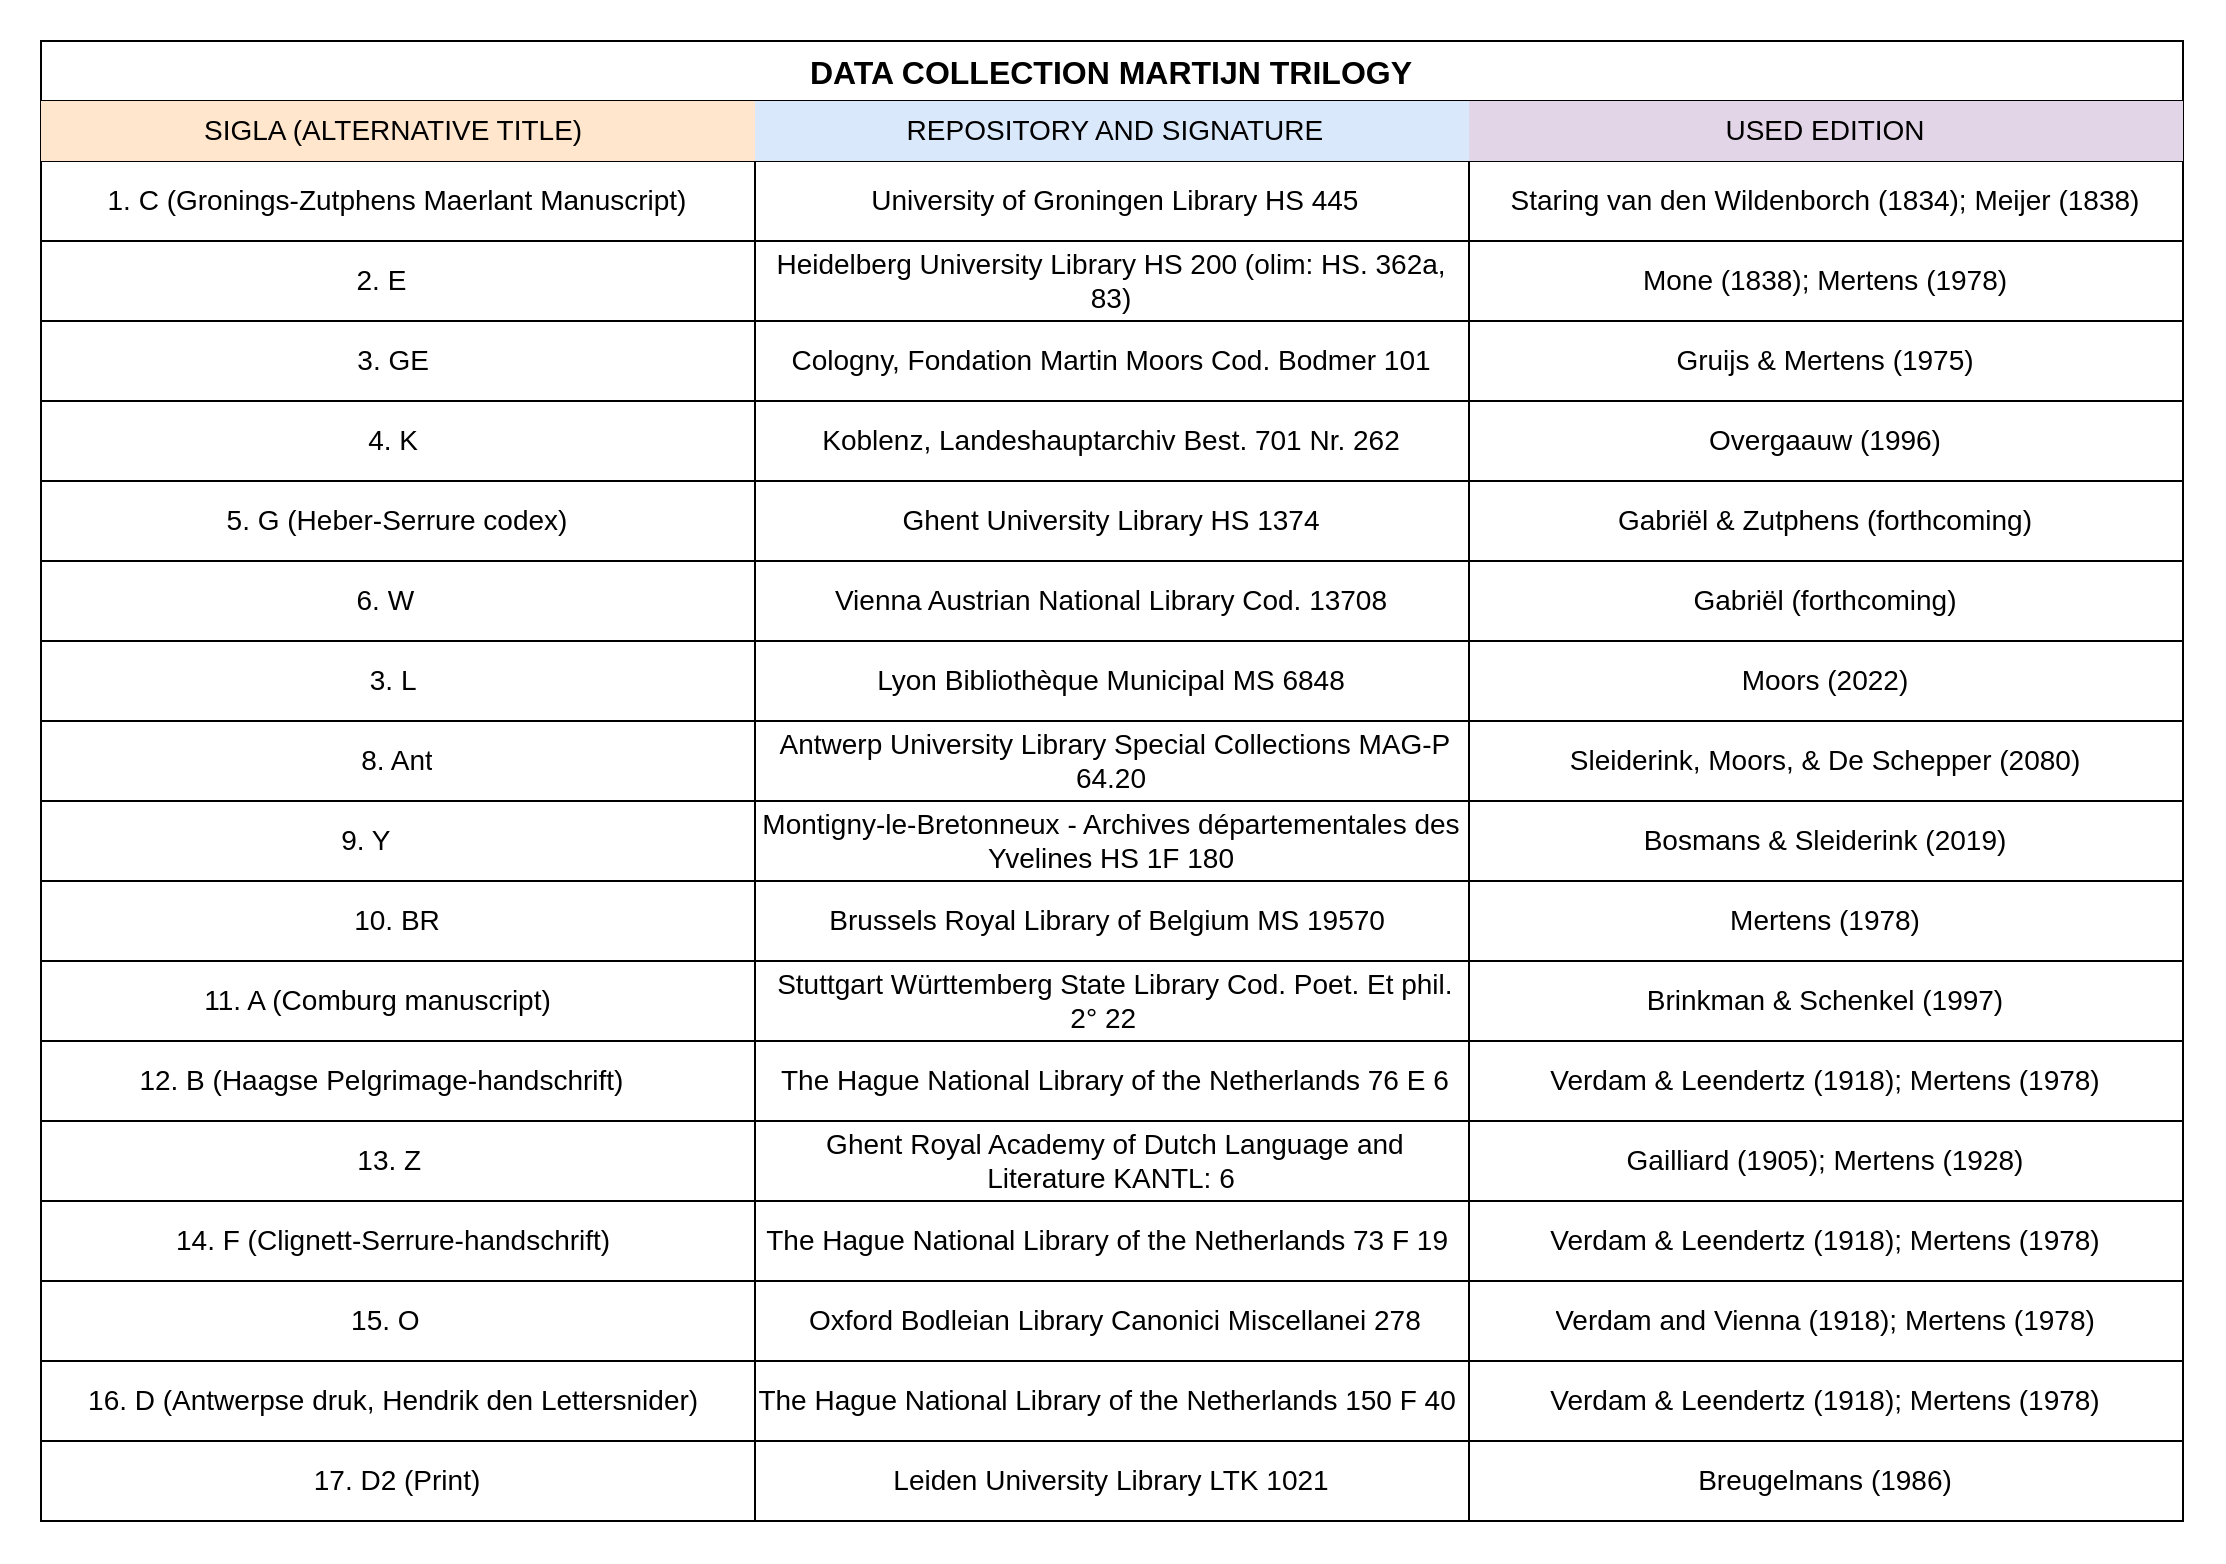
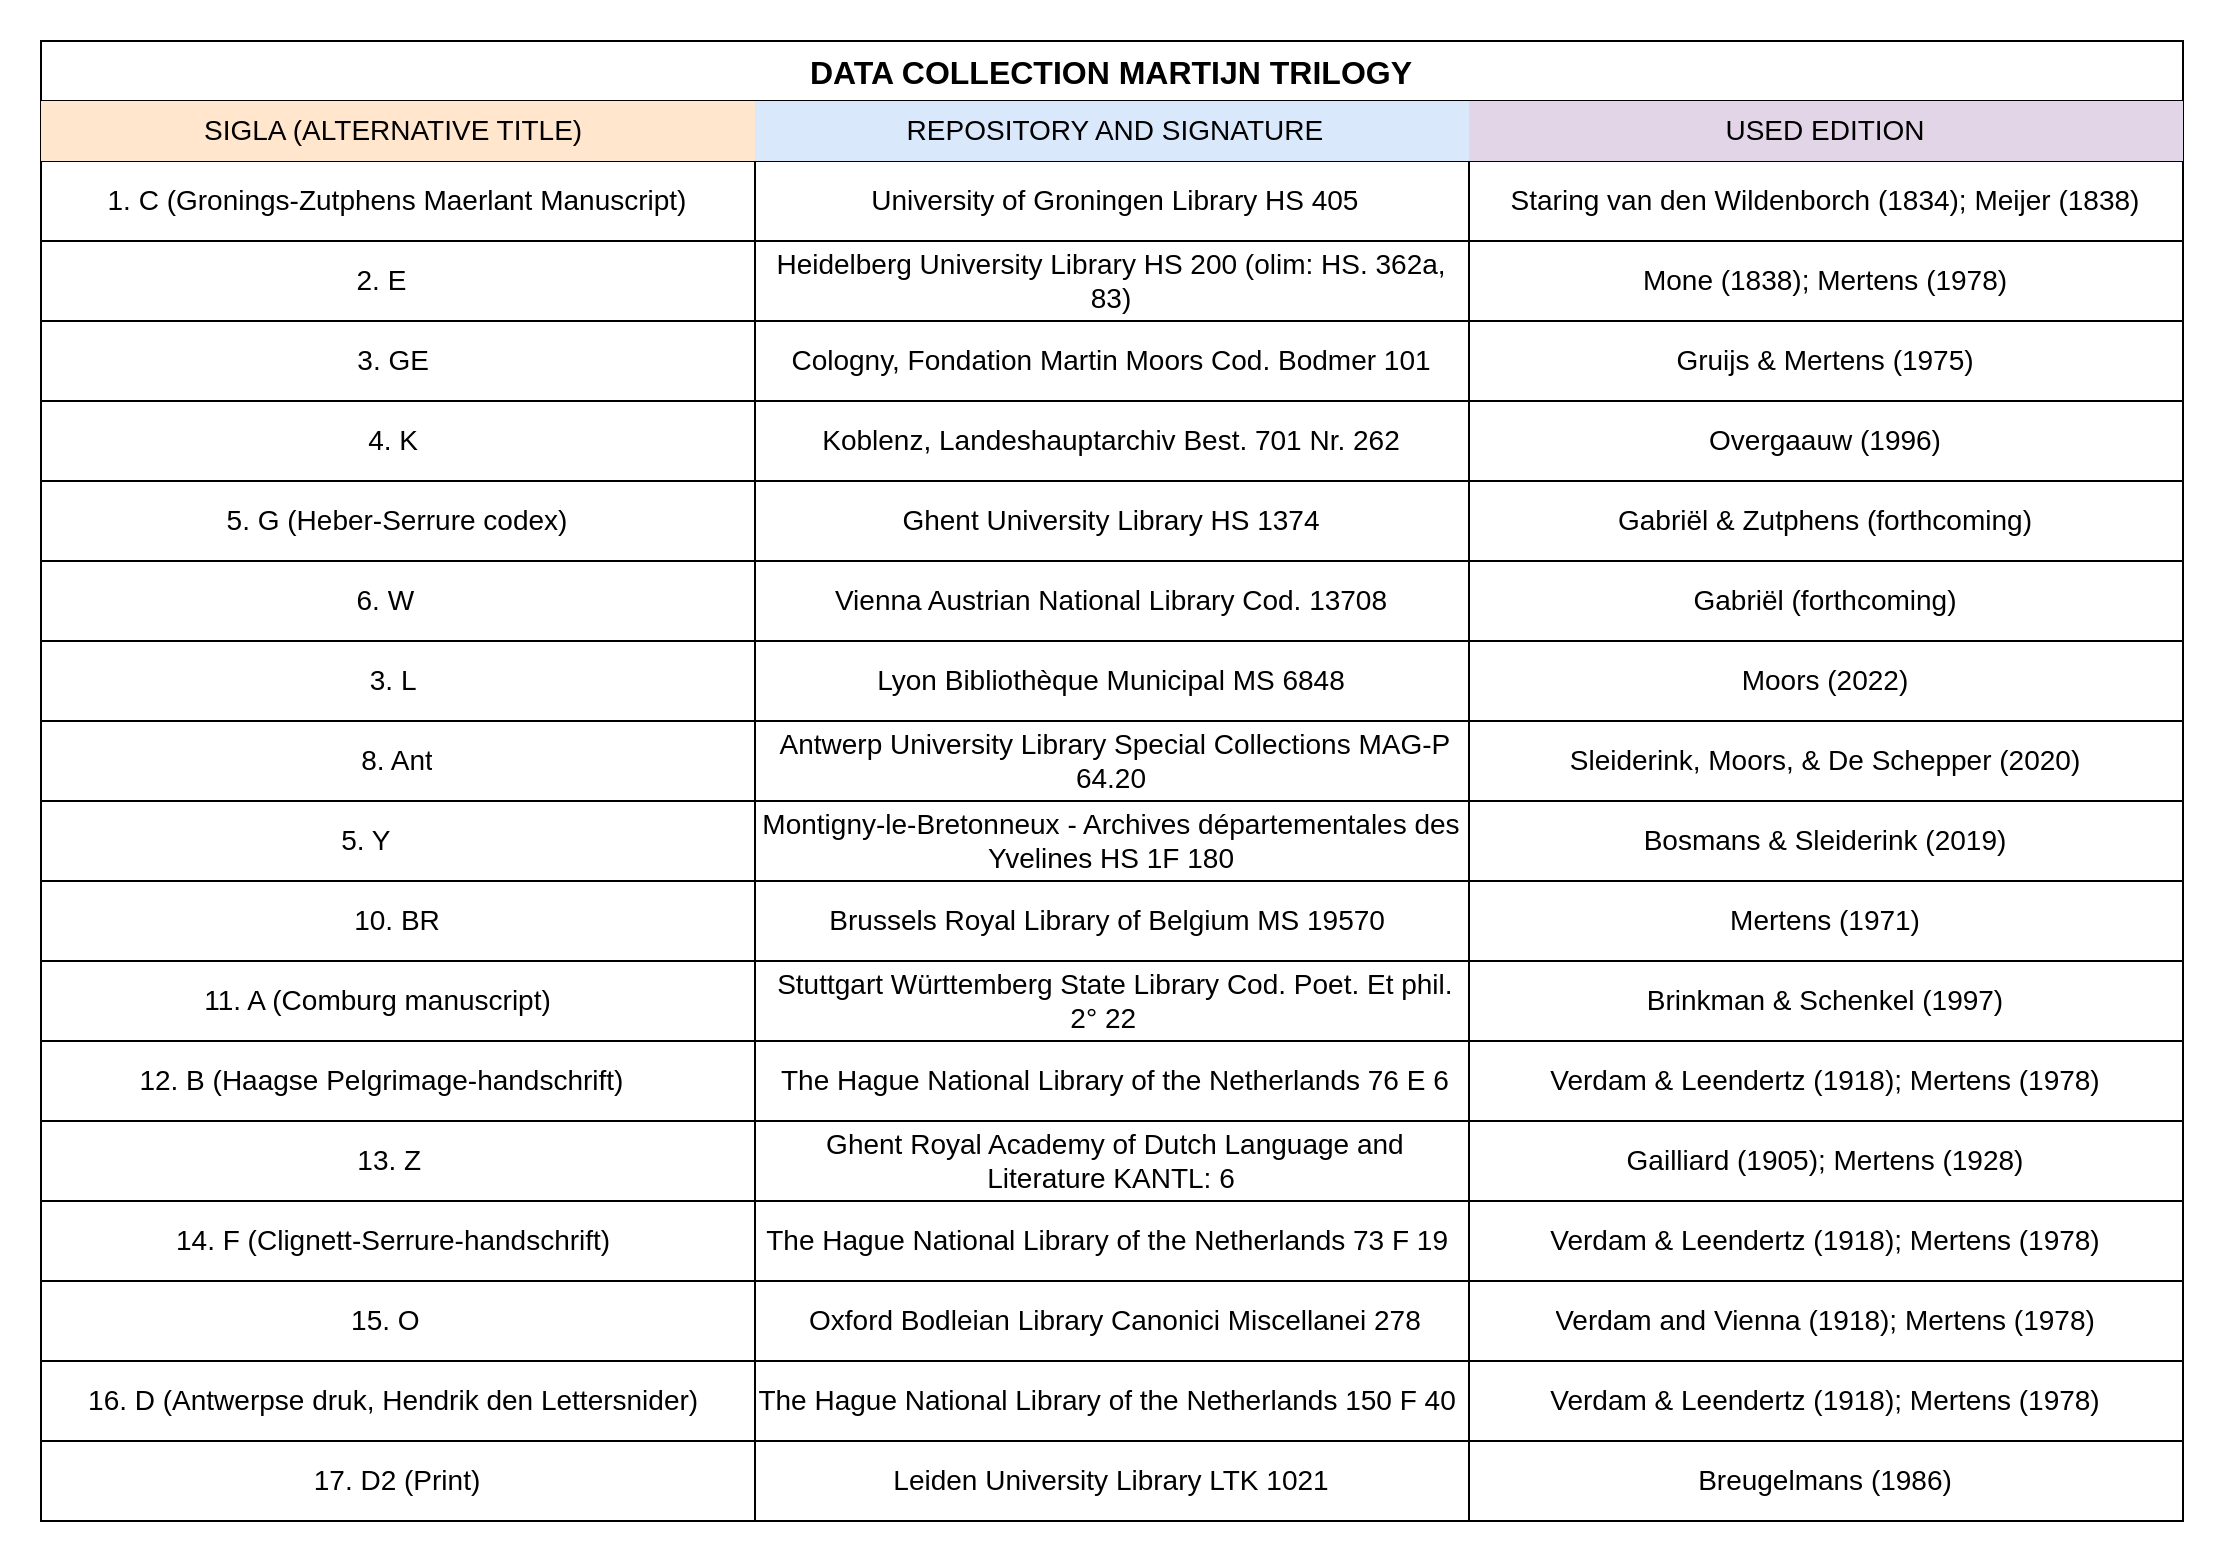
(1112, 201) -> (1112, 201)
(1826, 761) -> (1826, 761)
(398, 841) -> (398, 841)
(1826, 921) -> (1826, 921)
